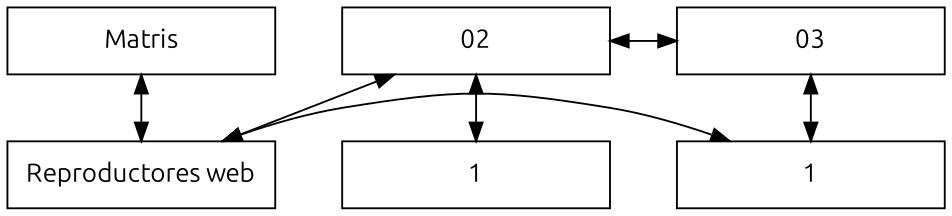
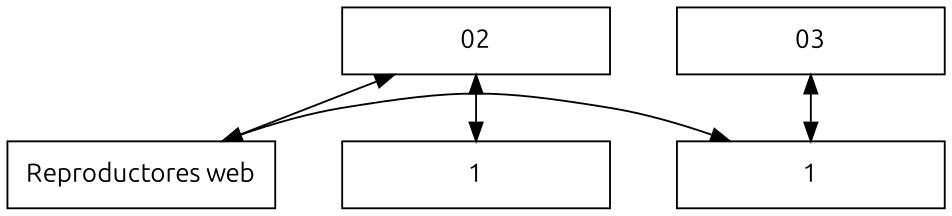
(141, 41) -> none
(643, 41) -> none
